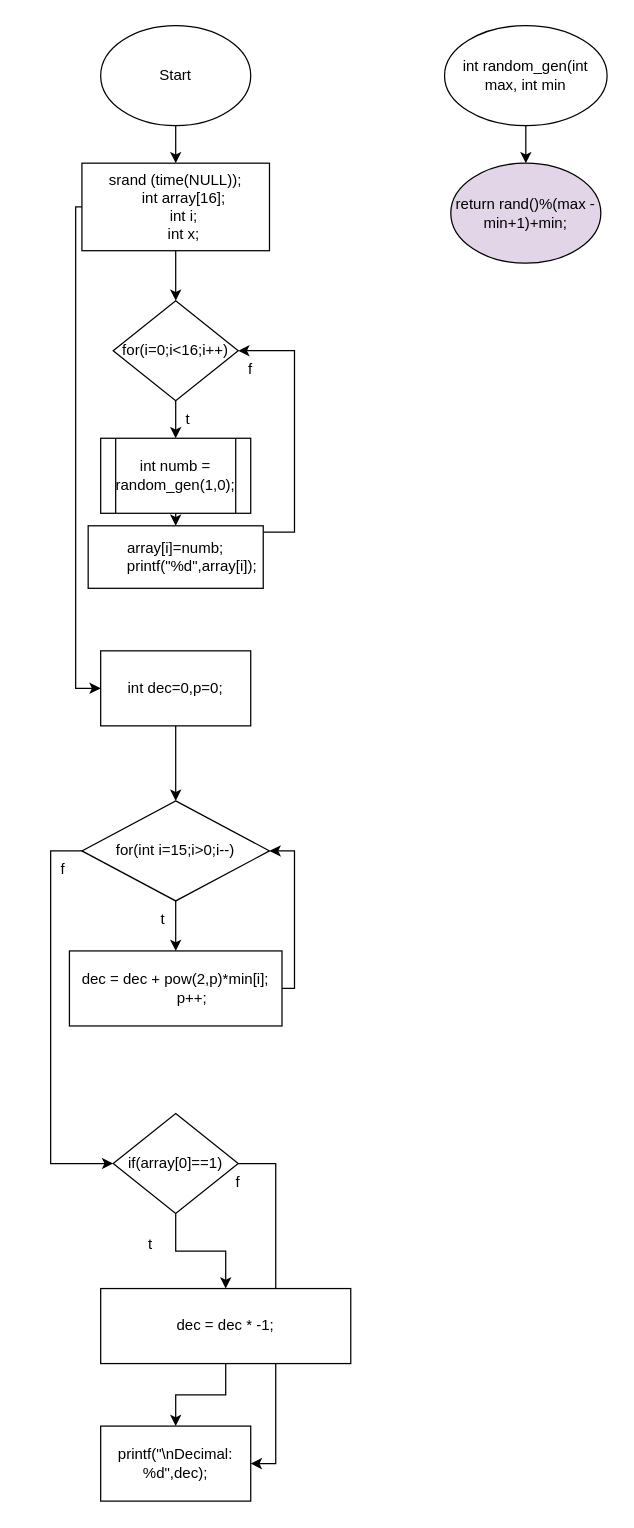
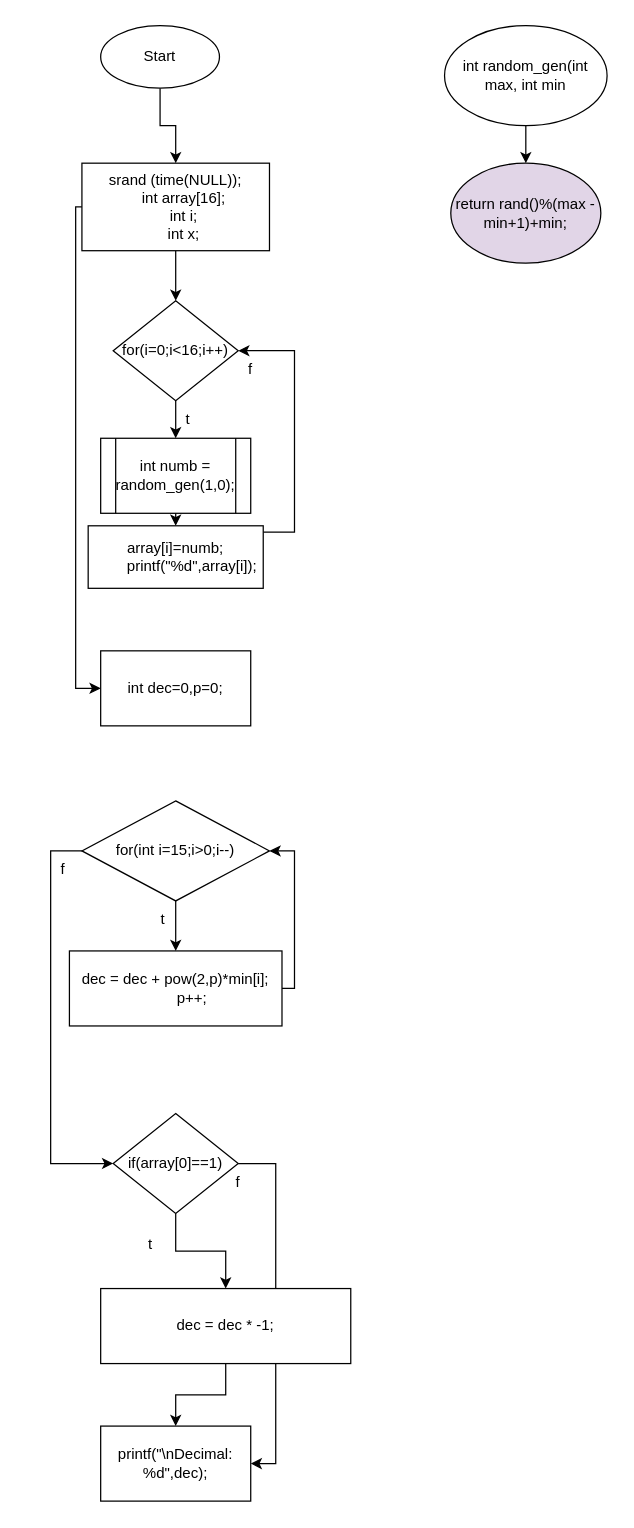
(176, 76) -> (160, 57)
(176, 759) -> none
